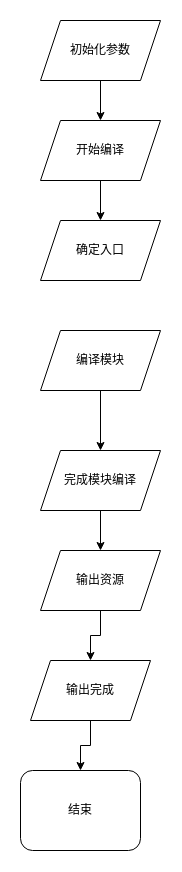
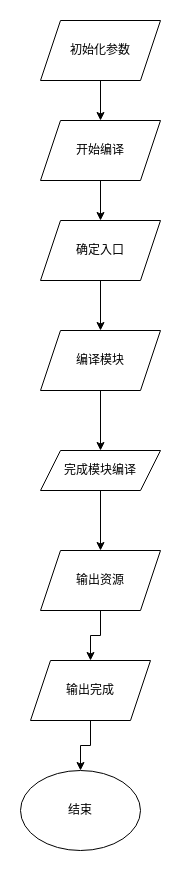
none -> (101, 302)
(101, 481) -> (101, 471)
(81, 811) -> (81, 811)
